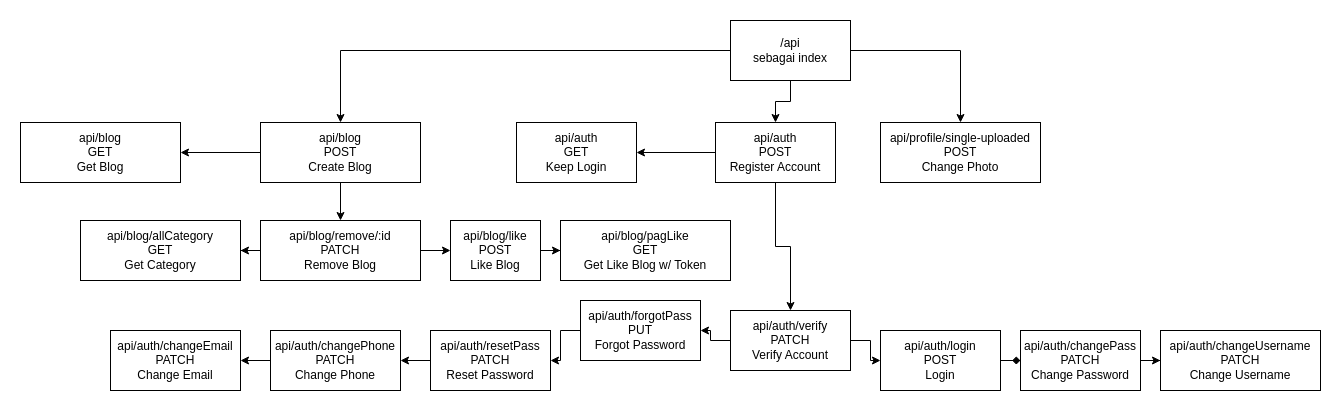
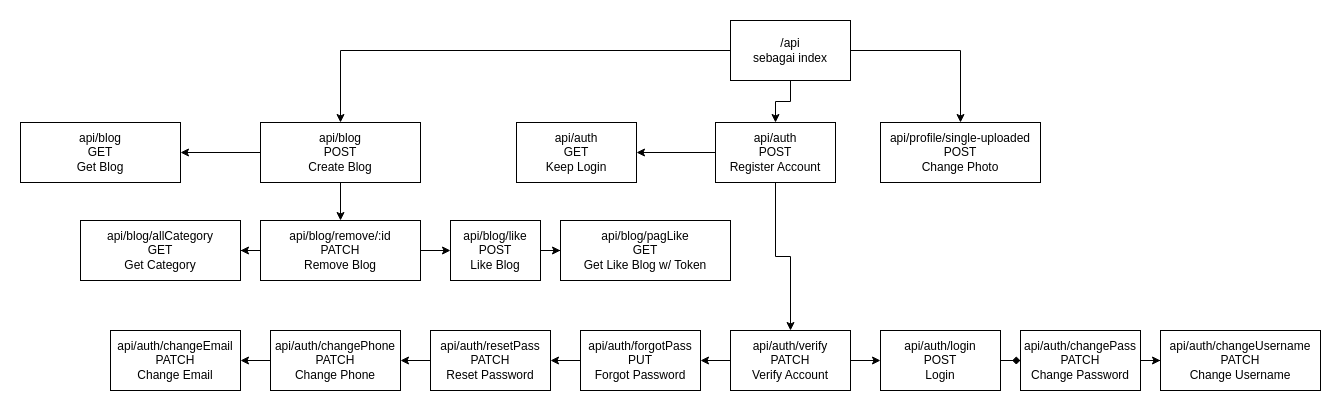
(641, 331) -> (641, 361)
(791, 341) -> (791, 361)
